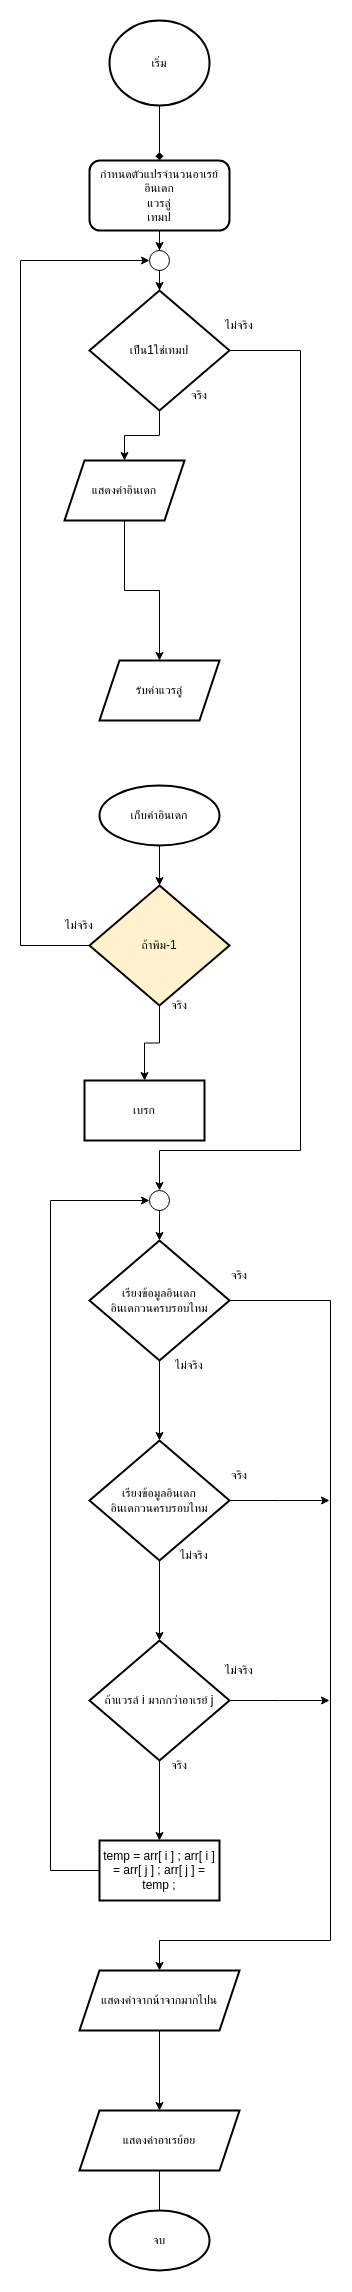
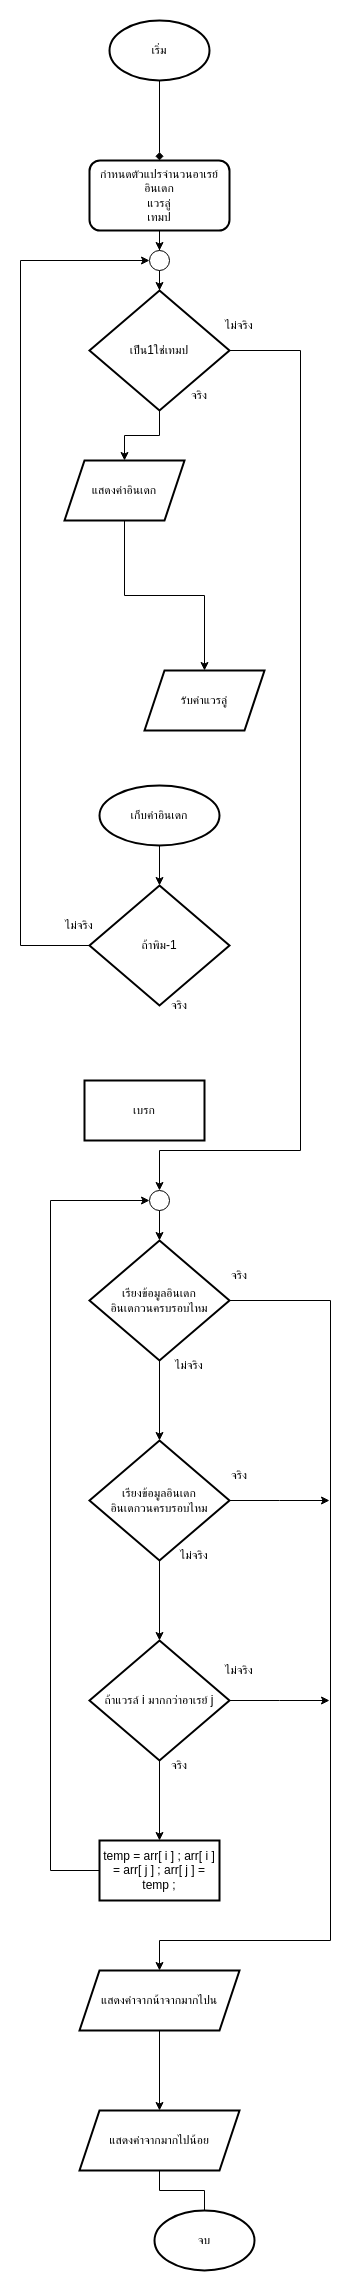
(160, 63) -> (160, 51)
(160, 691) -> (205, 701)
(160, 946) -> (160, 946)
(156, 1043) -> none
(160, 2141) -> (160, 2141)
(160, 2241) -> (205, 2241)
